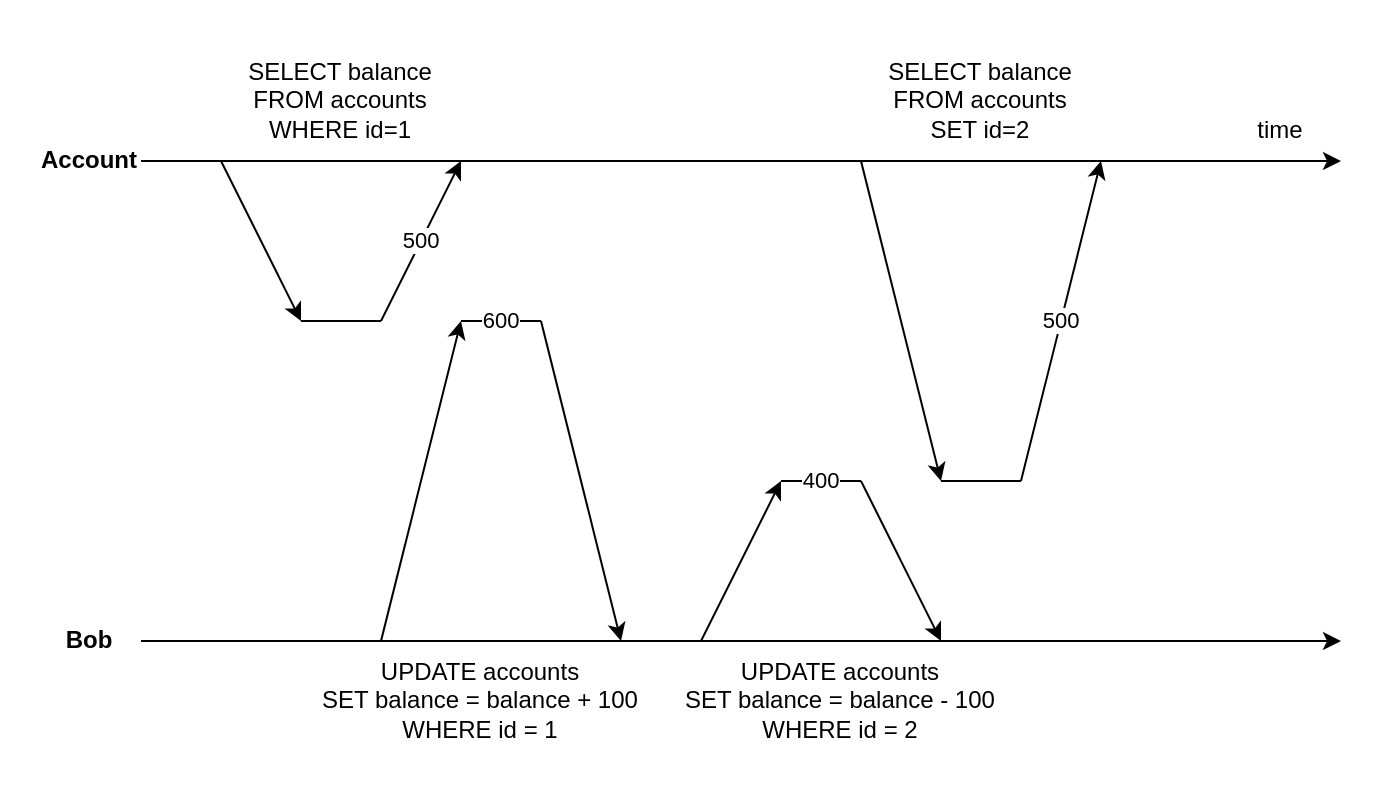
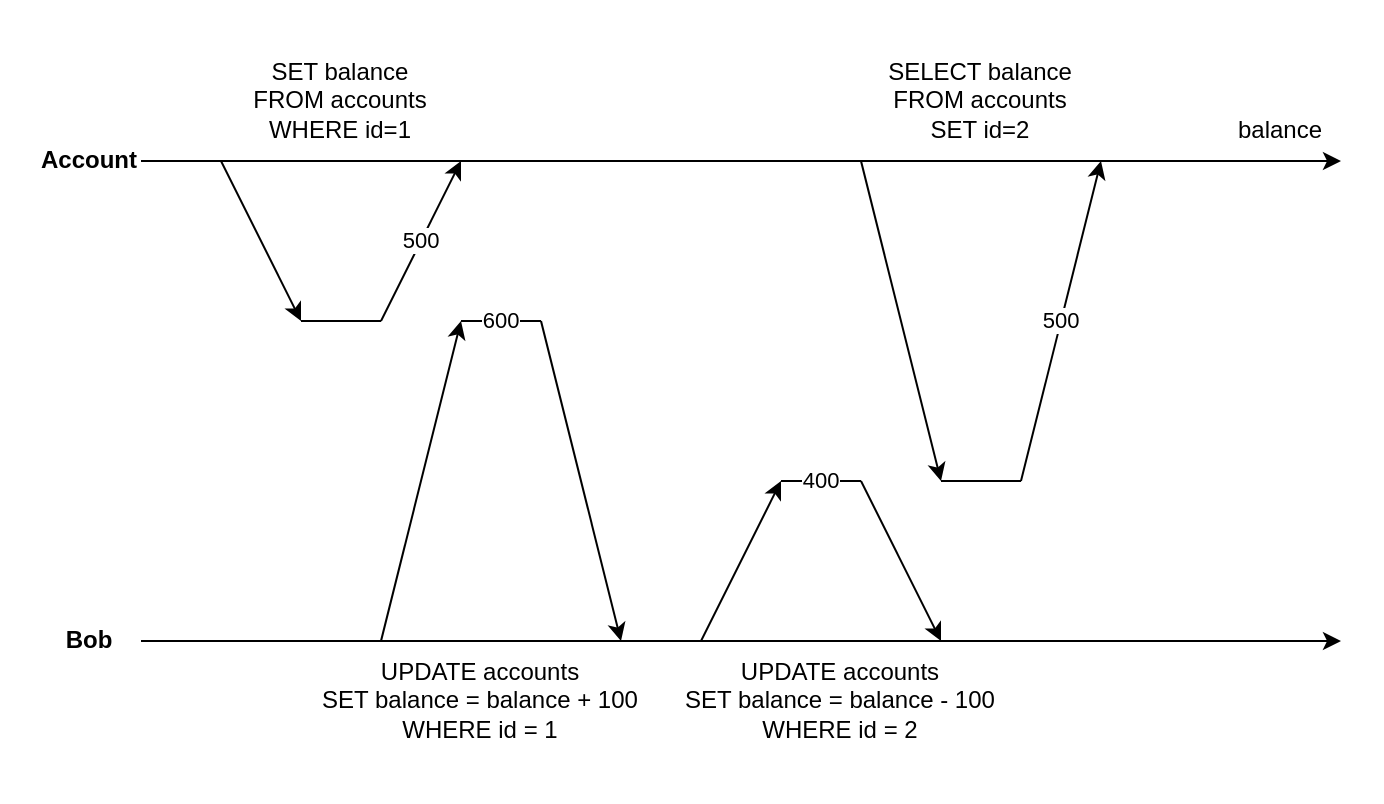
(341, 101) -> (341, 101)
(1281, 131) -> (1281, 131)
